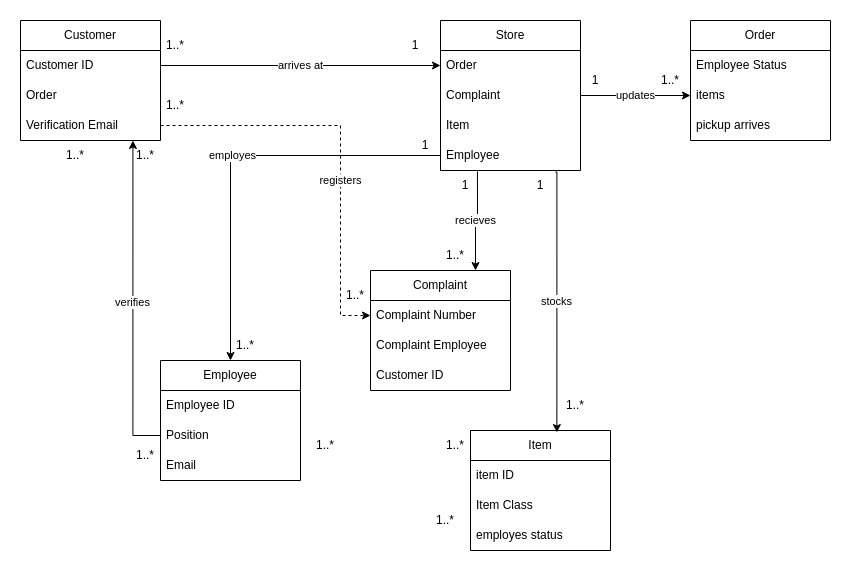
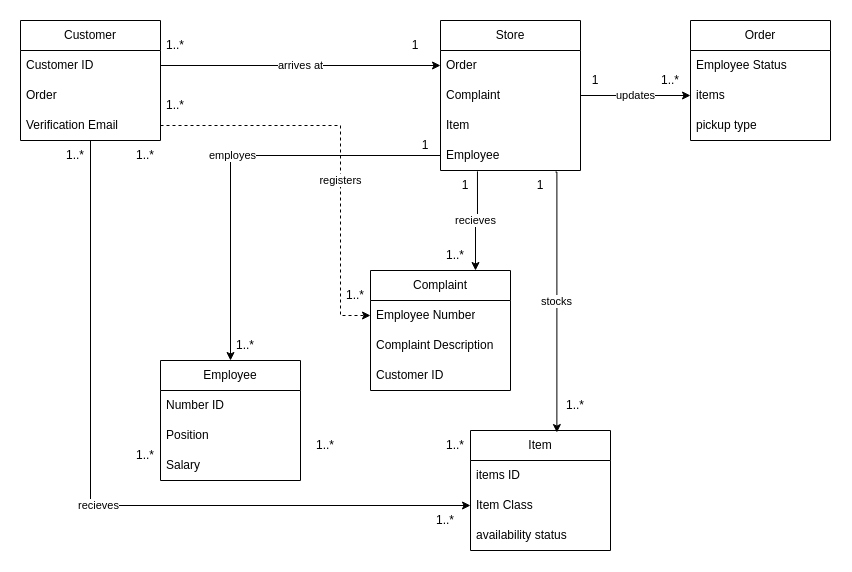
(739, 126) -> (730, 126)
(133, 304) -> none
(426, 316) -> (424, 316)
(431, 346) -> (439, 346)
(200, 406) -> (195, 406)
(180, 466) -> (185, 466)
(497, 476) -> (500, 476)
none -> (95, 506)
(524, 536) -> (531, 536)
